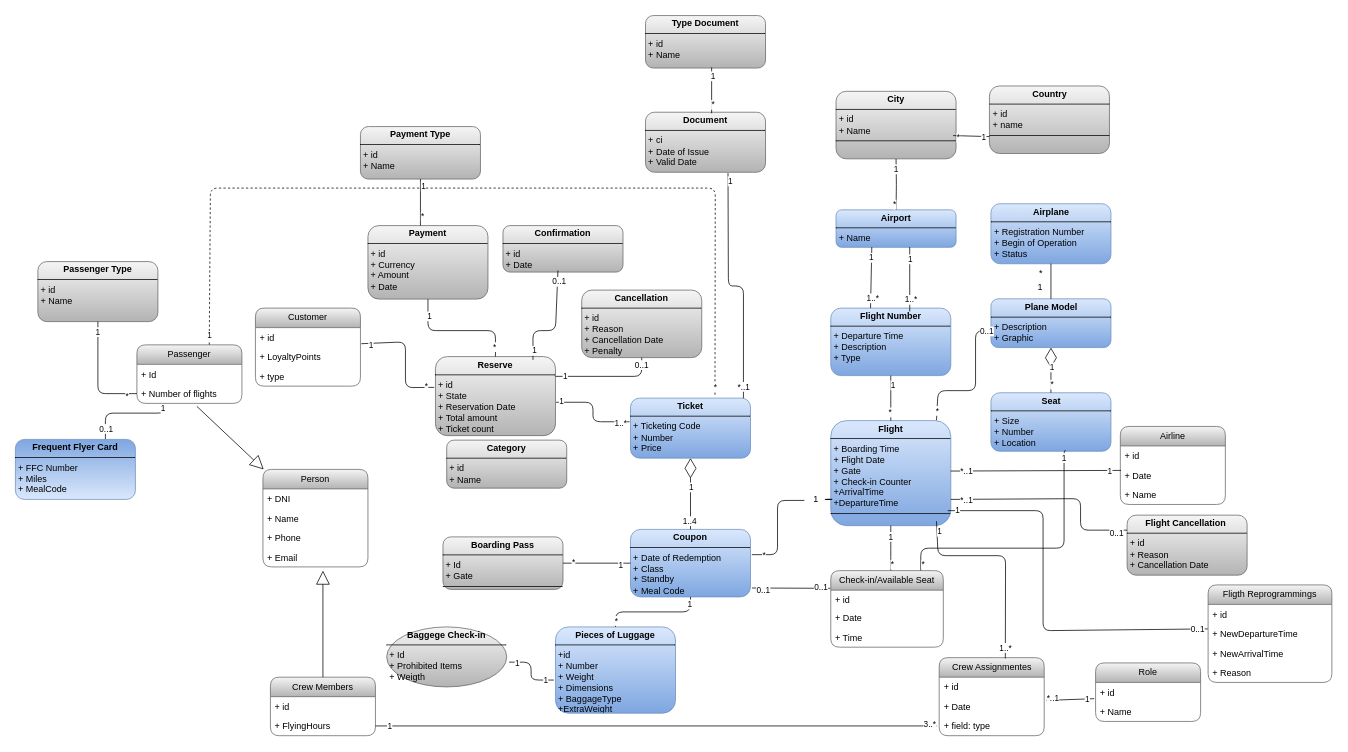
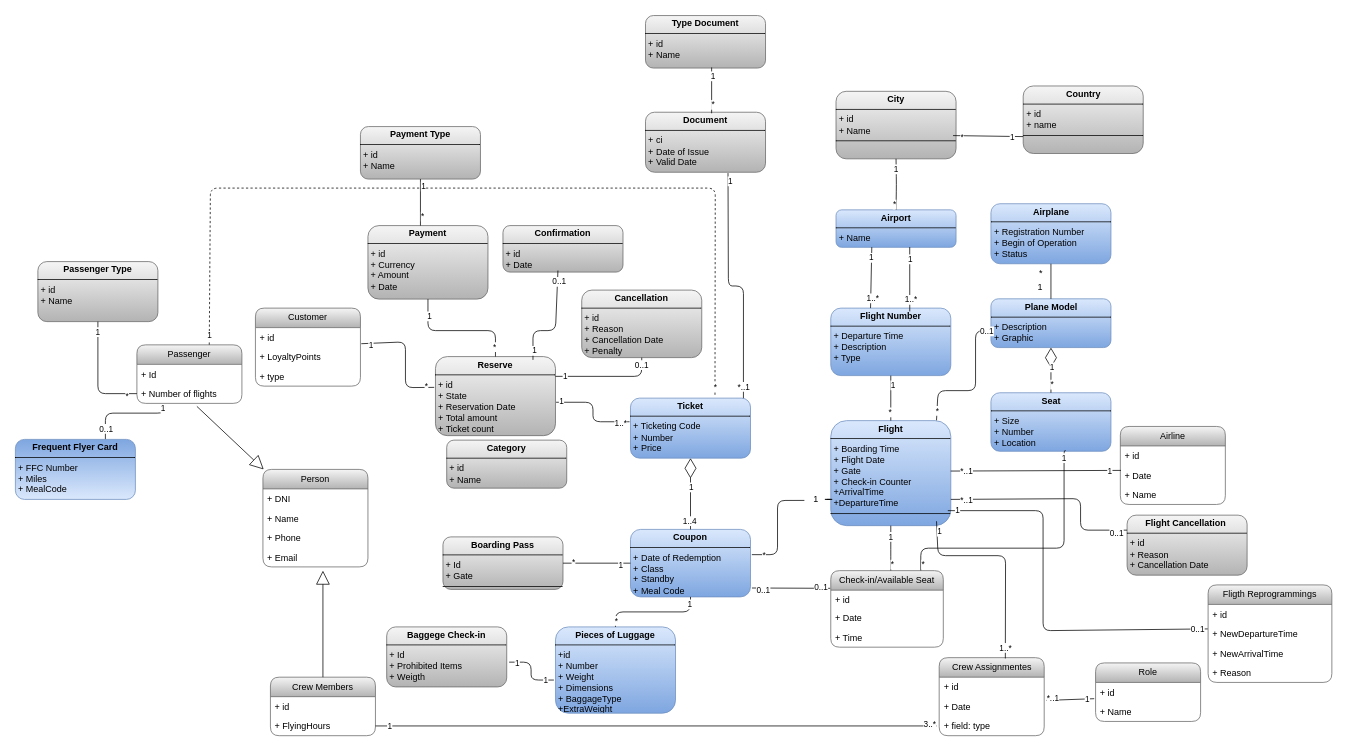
(1049, 120) -> (1083, 120)
(447, 657) -> (447, 657)
